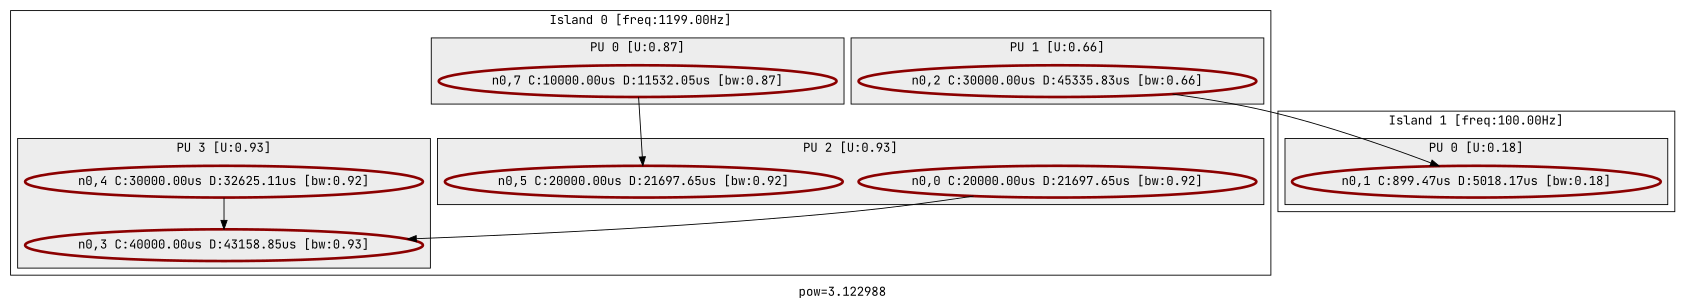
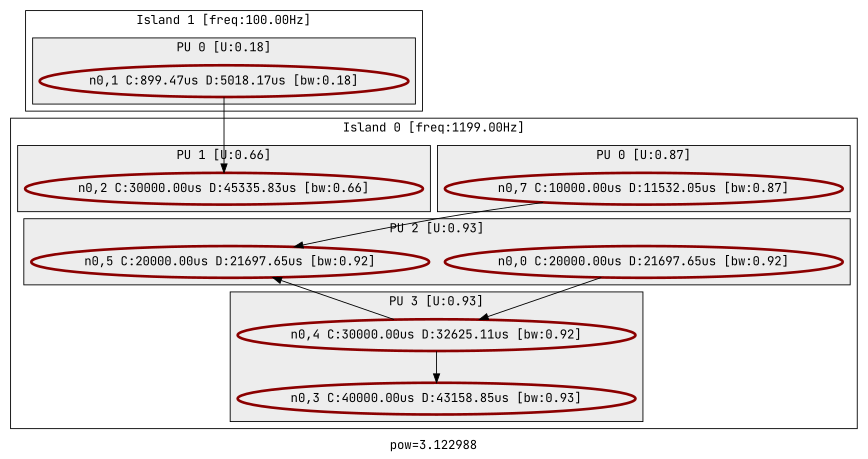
(1304, 121) -> (224, 130)
(696, 224) -> (542, 298)
none -> (338, 300)
